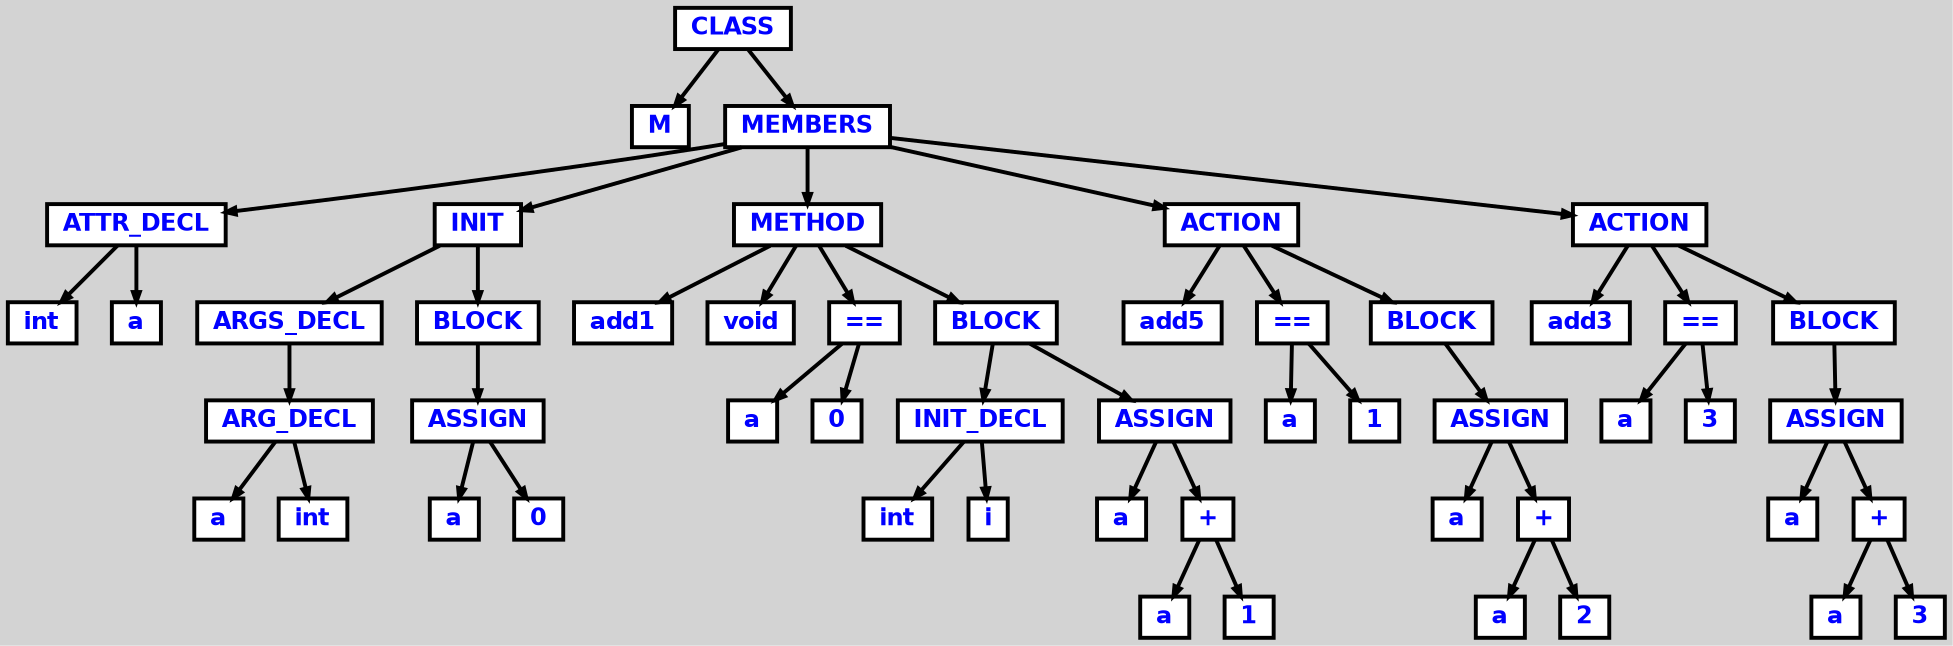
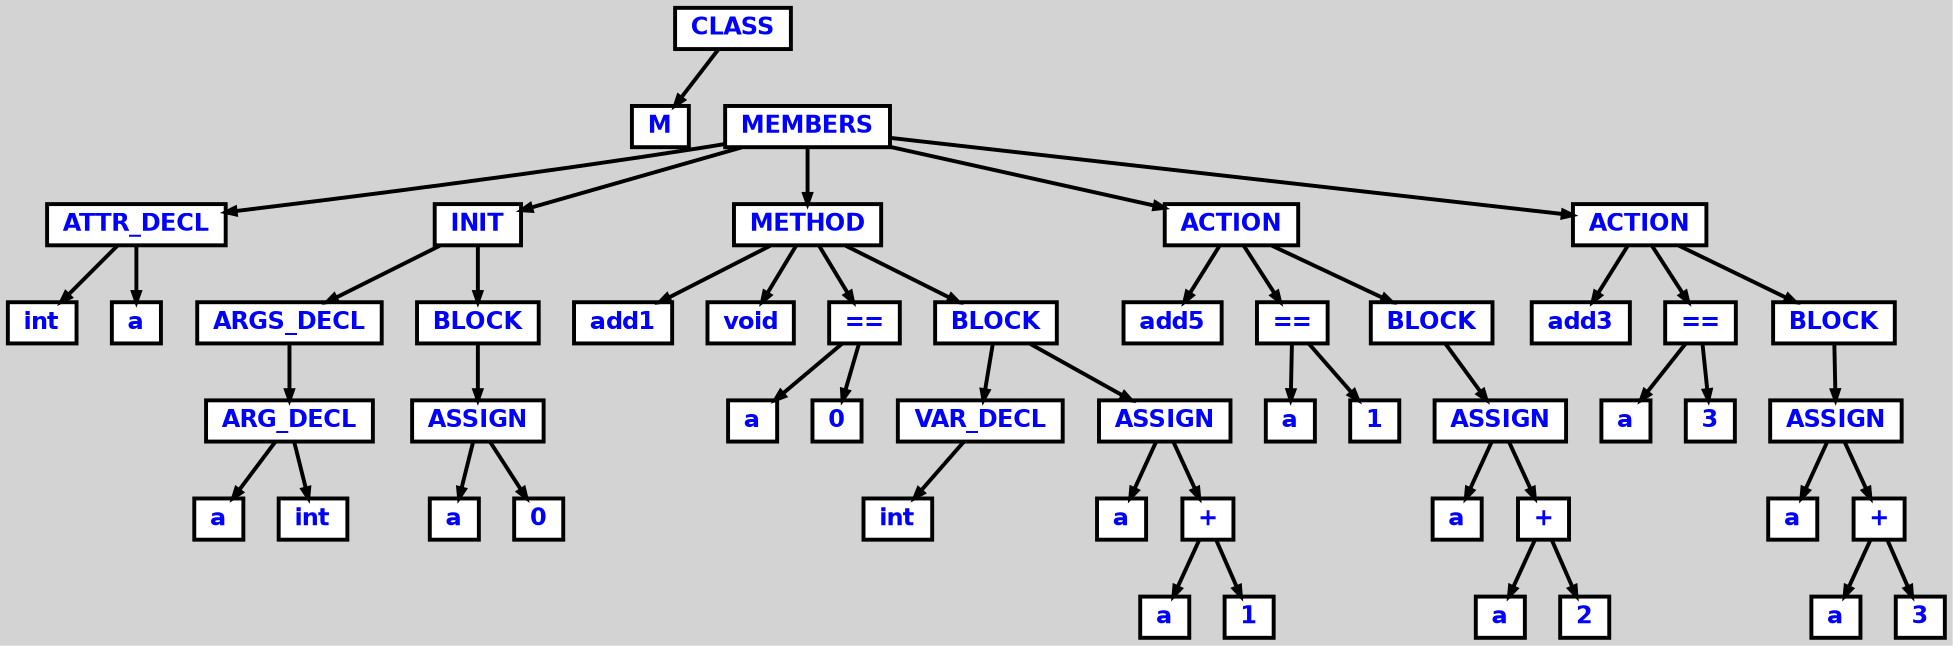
(767, 73) -> none
(980, 421) -> (980, 421)
(988, 519) -> none
